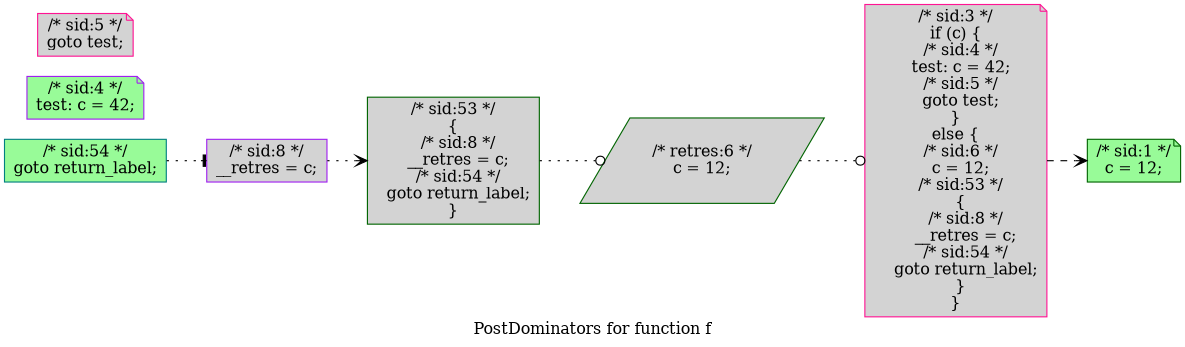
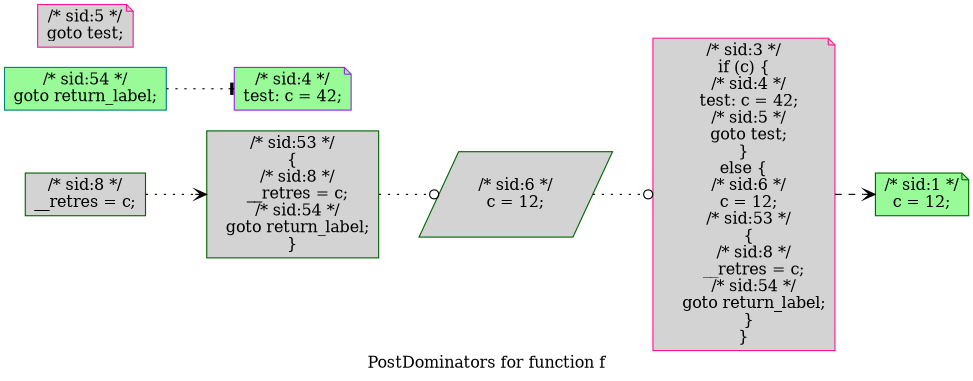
(184, 161) -> (197, 89)
(267, 161) -> (85, 194)
(702, 161) -> (516, 194)
